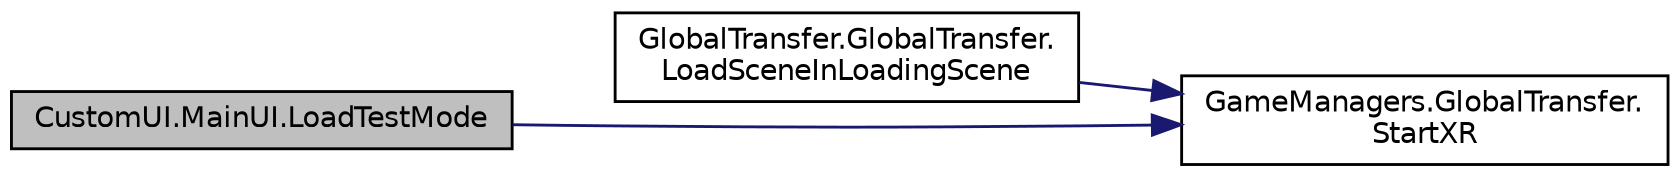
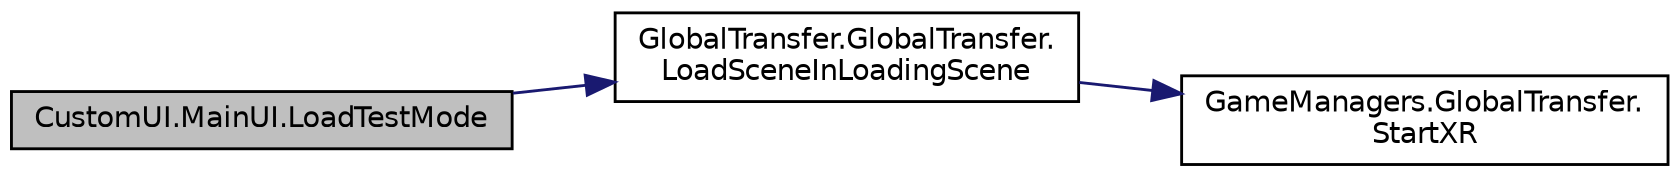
(832, 127) -> (549, 89)
